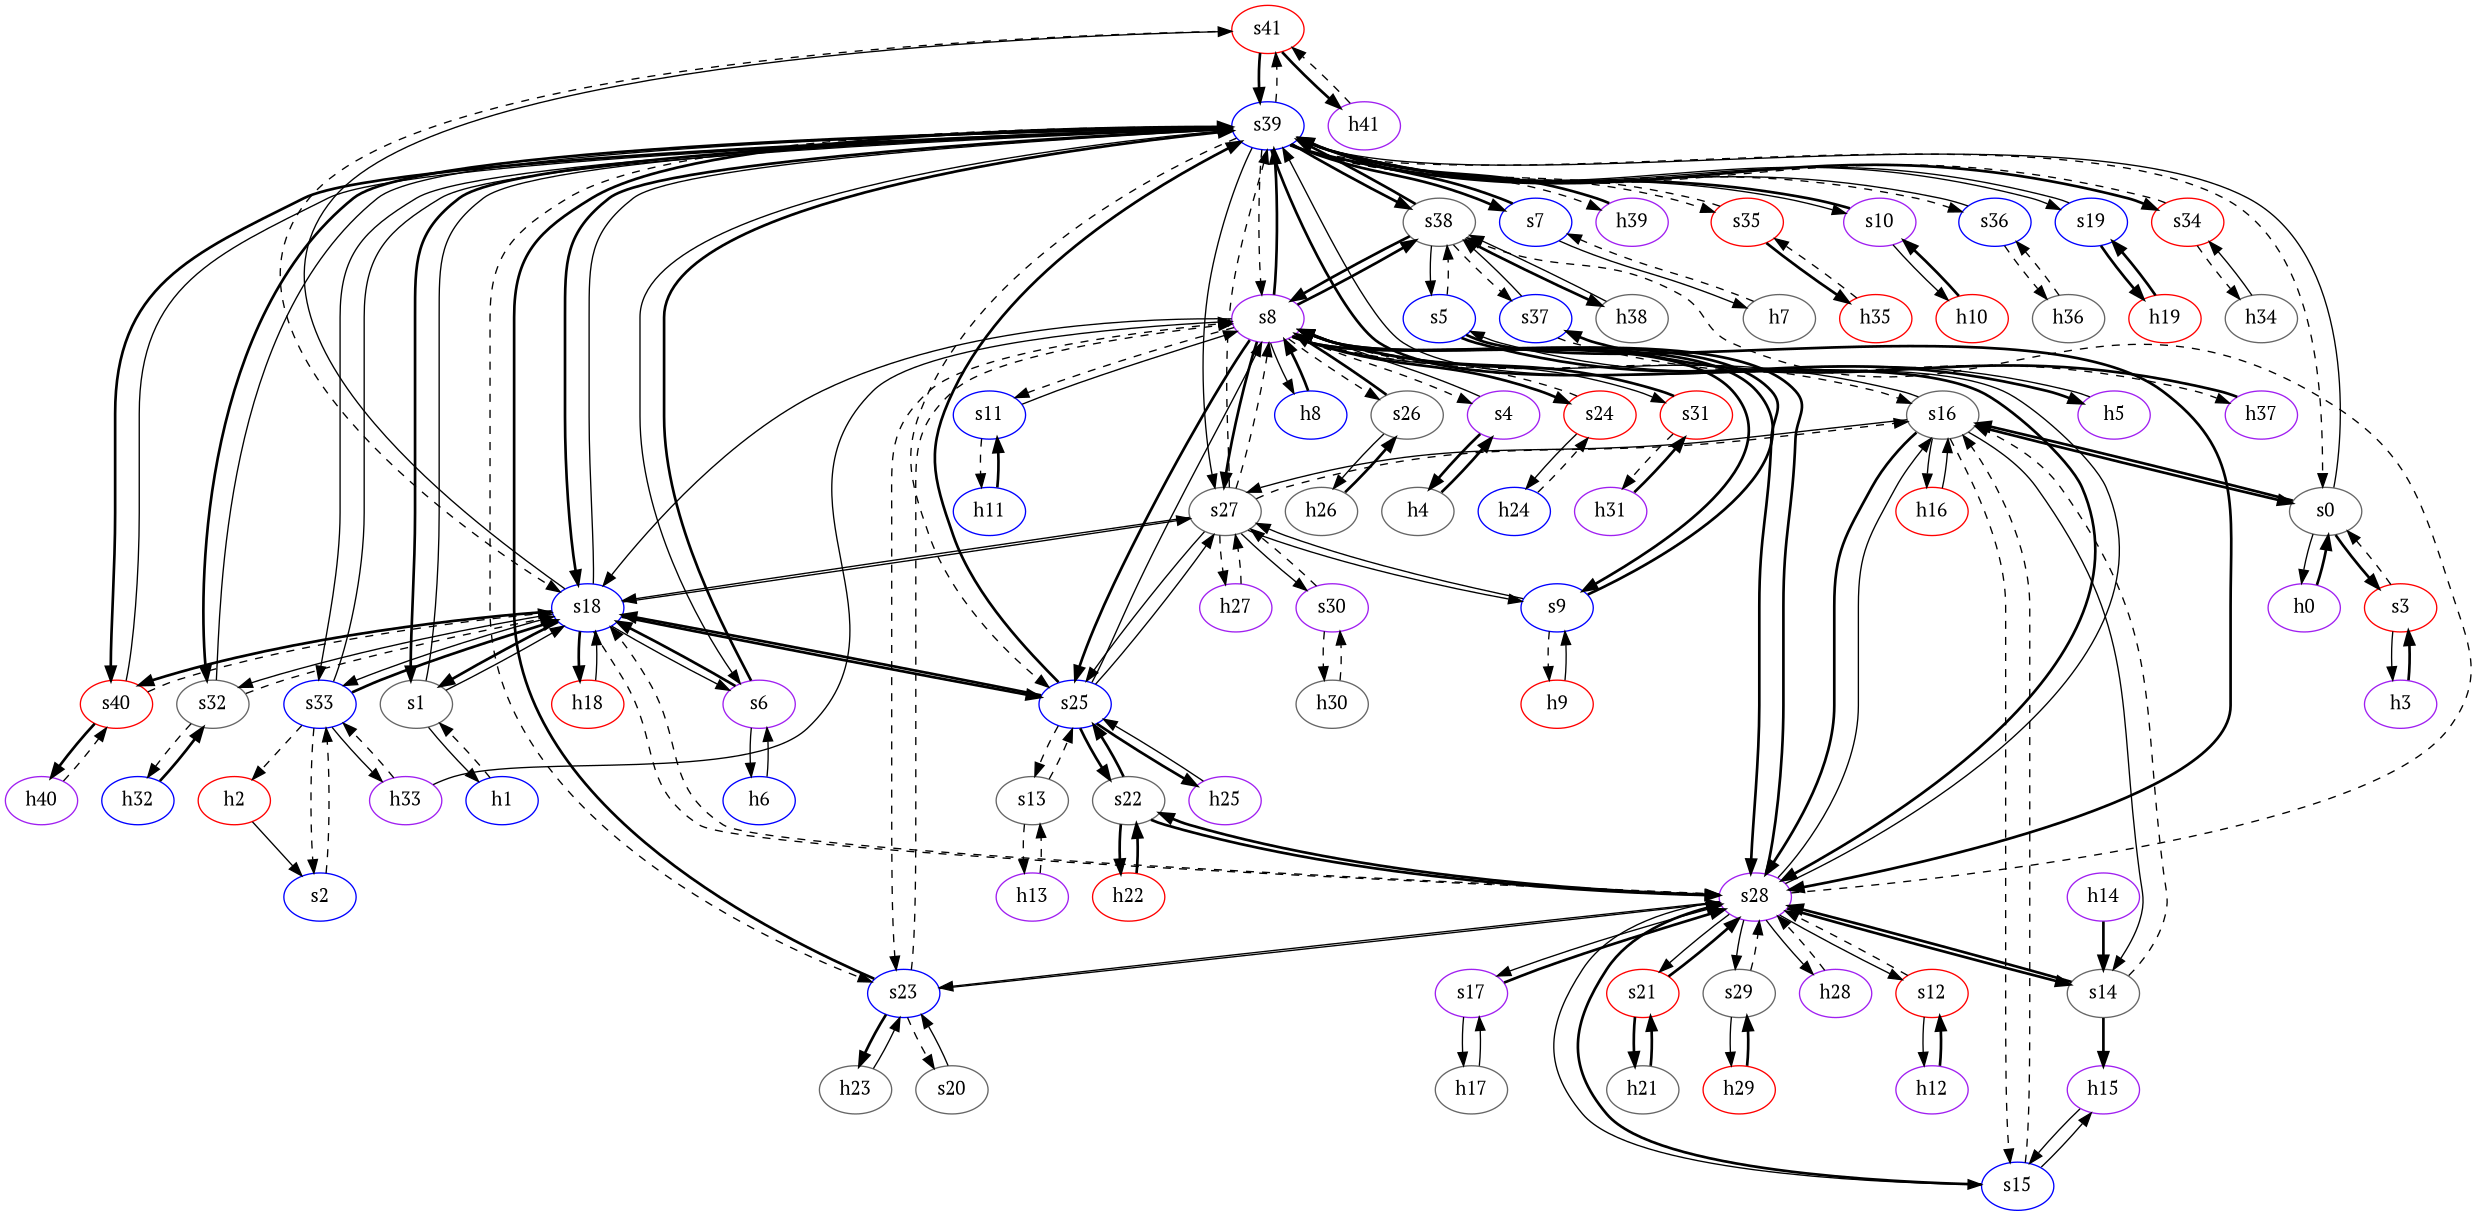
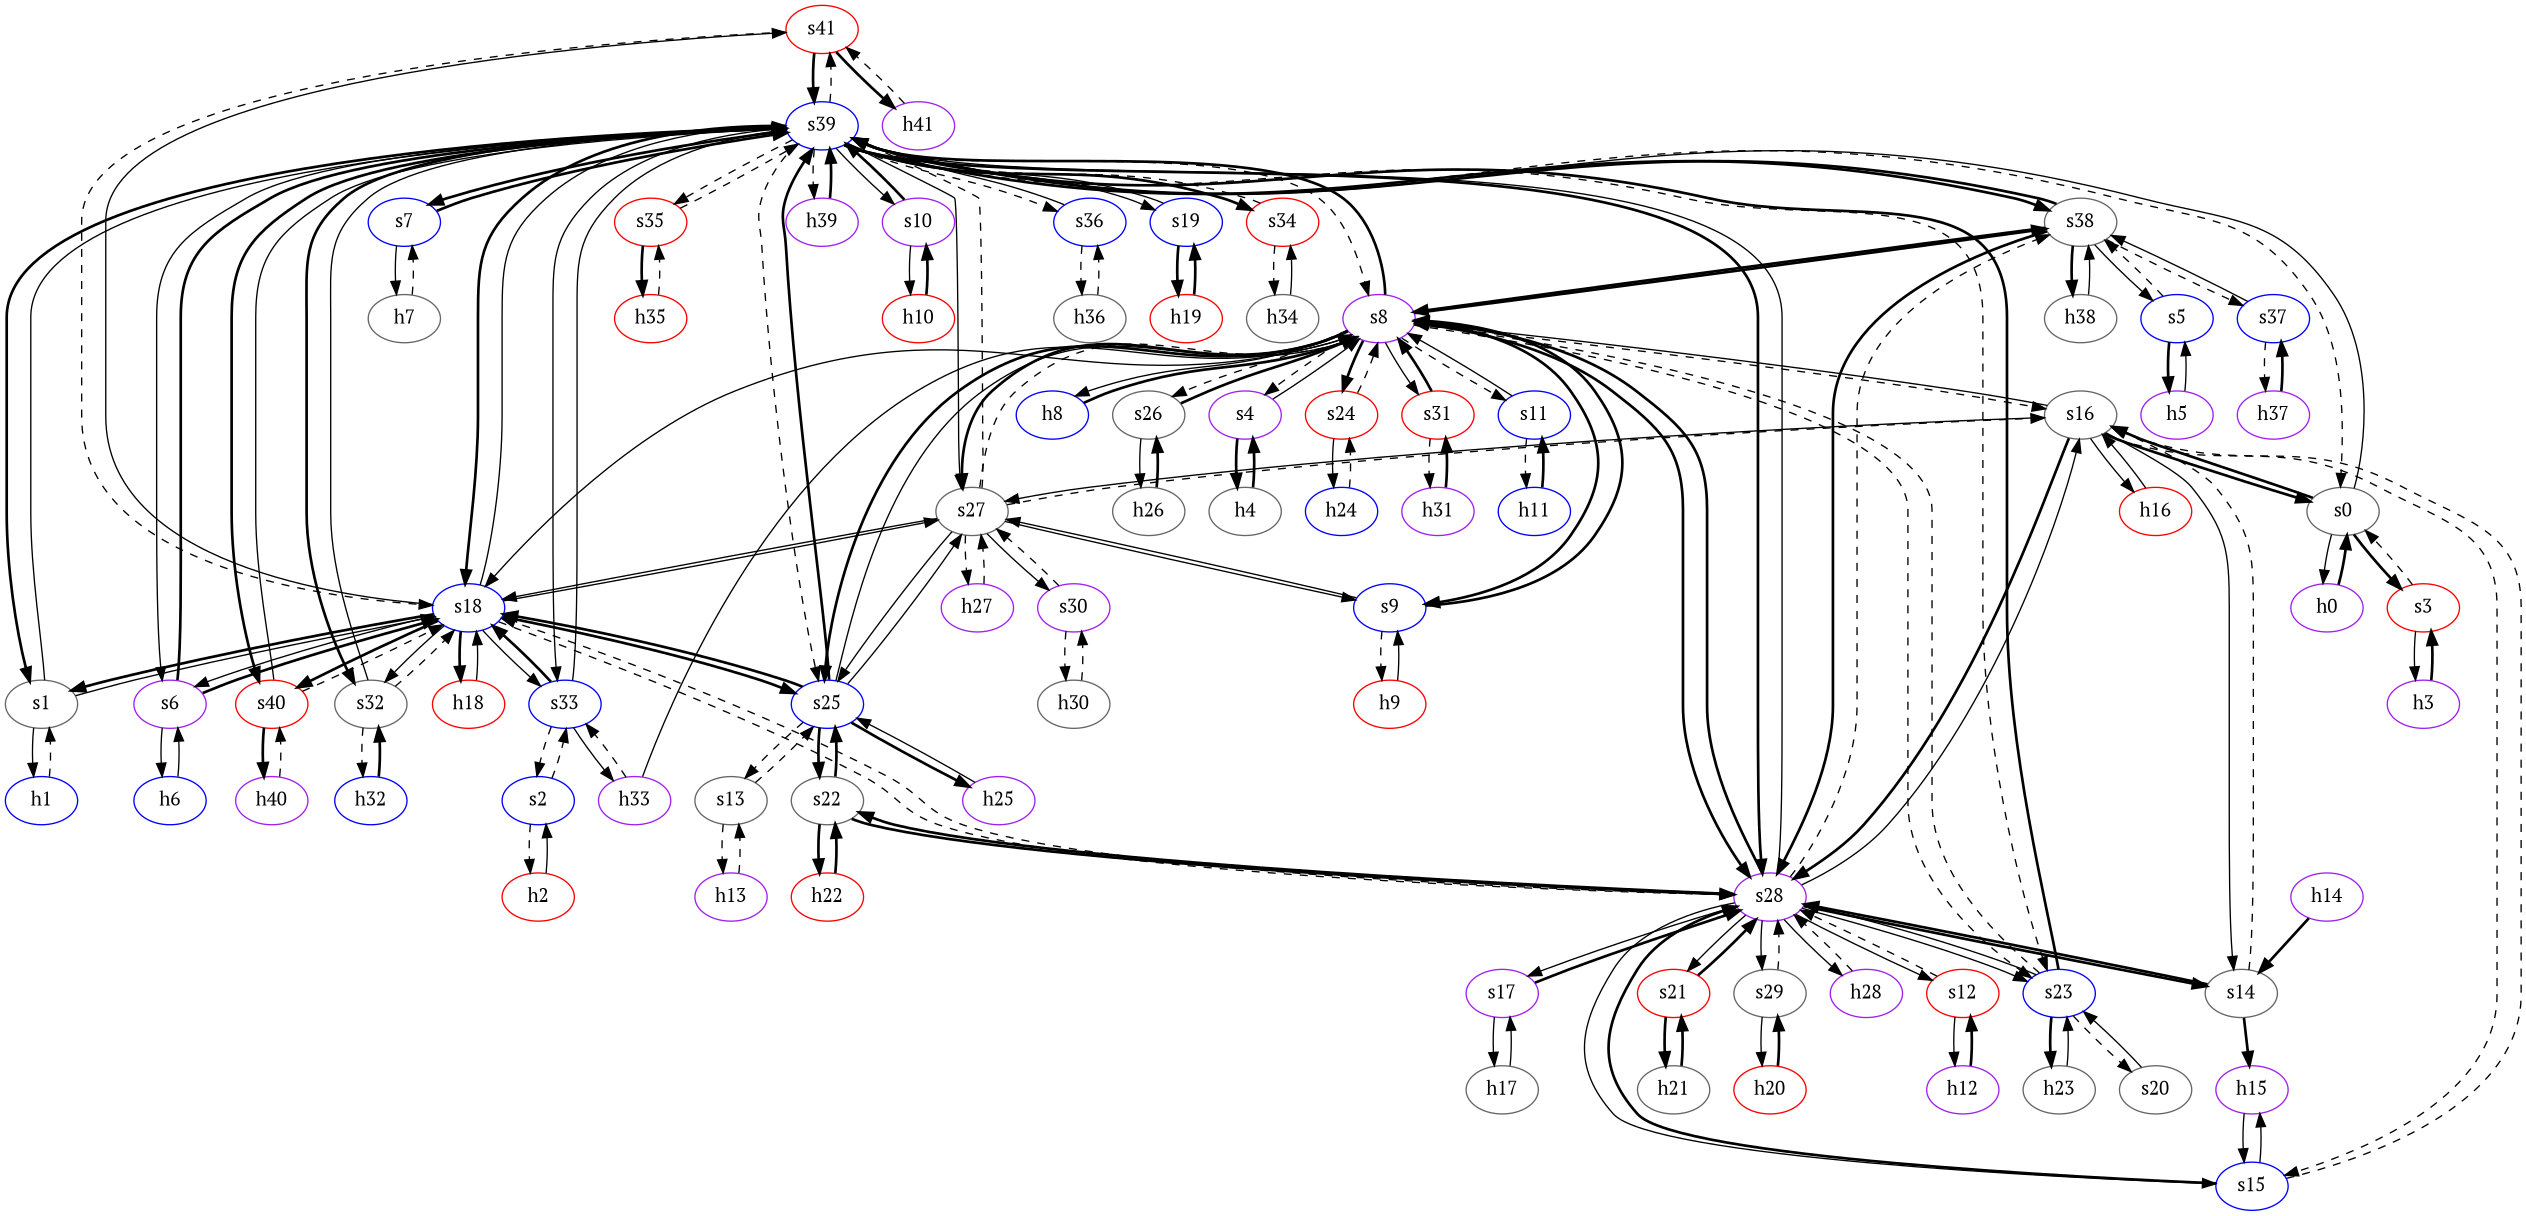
(2202, 430) -> (1833, 492)
(282, 748) -> (529, 842)
(1739, 1090) -> (1770, 1090)
